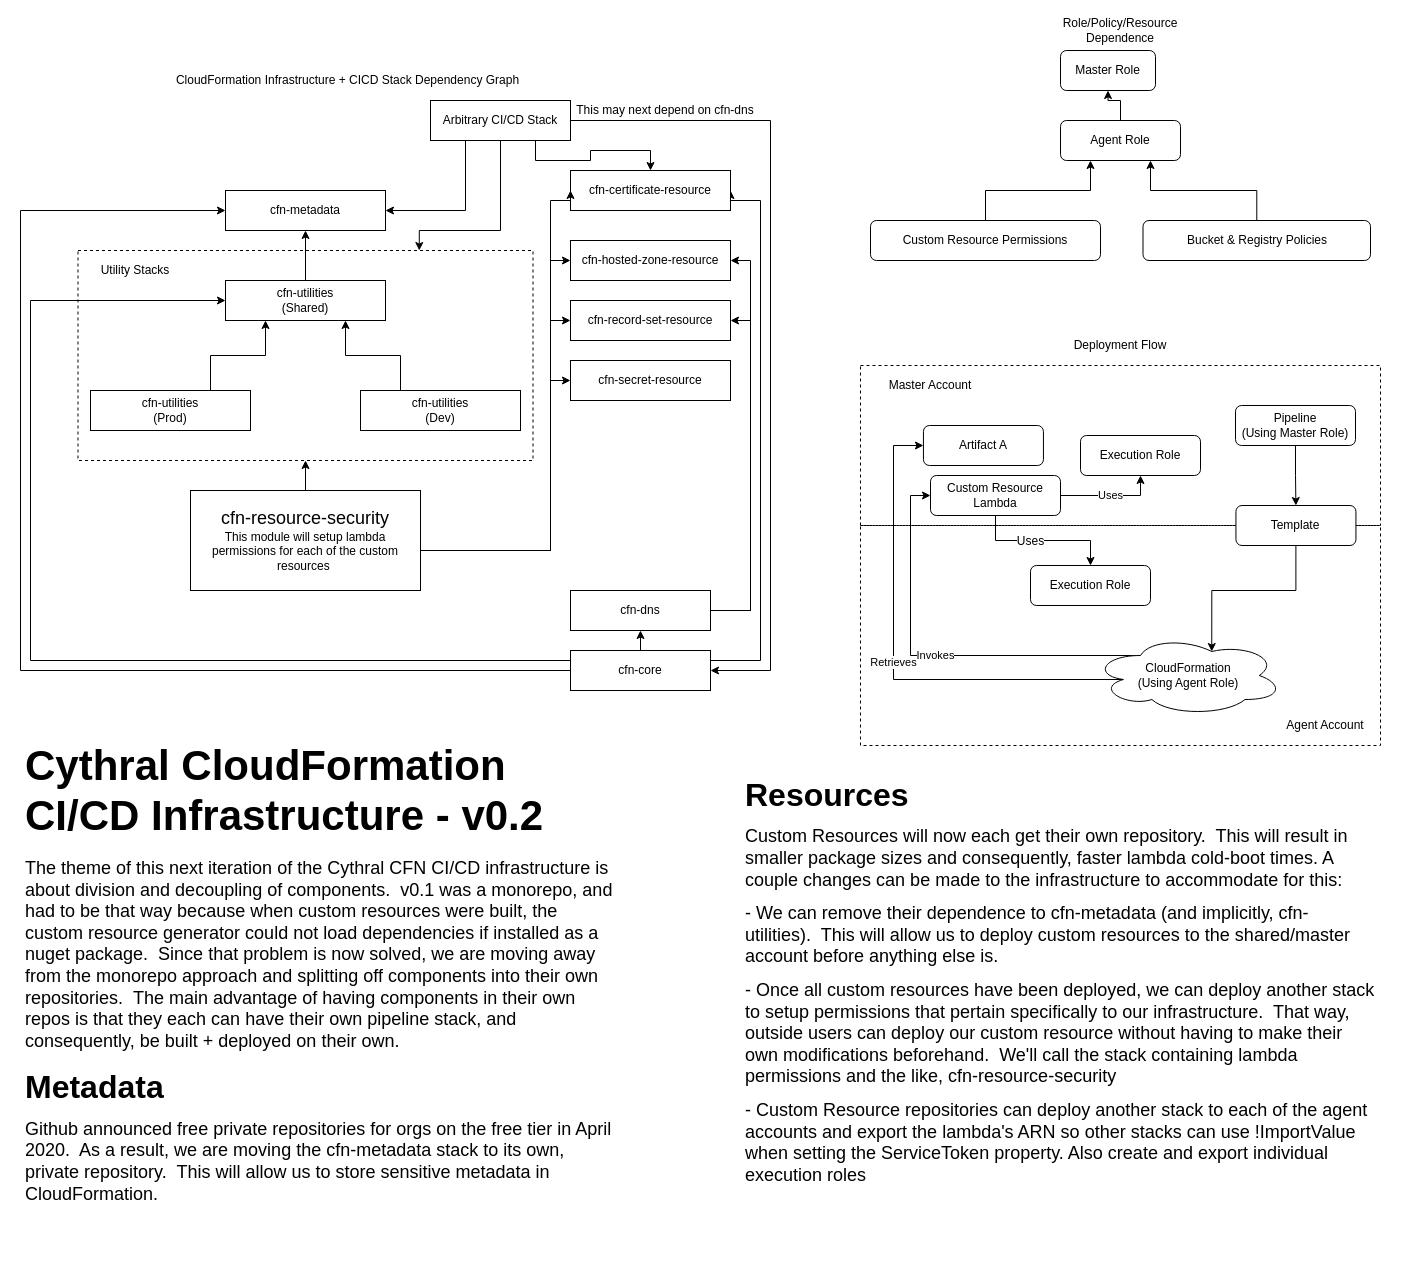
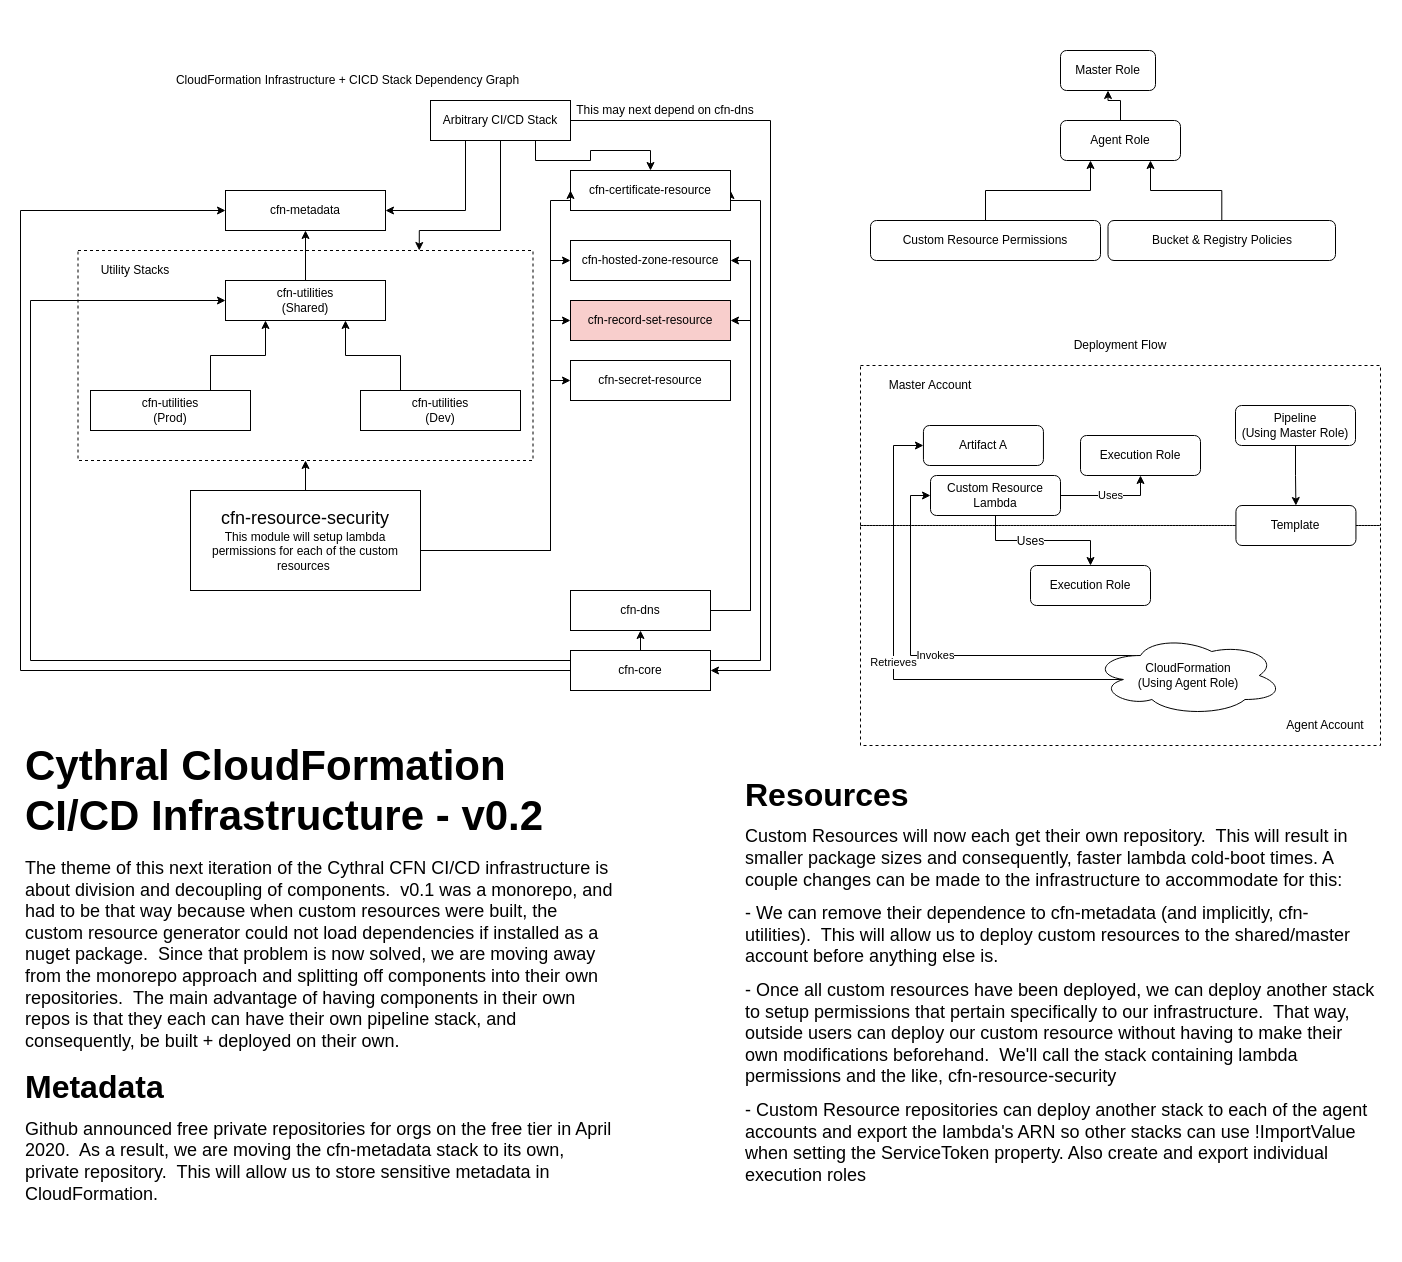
(1121, 31) -> none
(1257, 241) -> (1222, 241)
(651, 321) -> (651, 321)
(1250, 591) -> none
